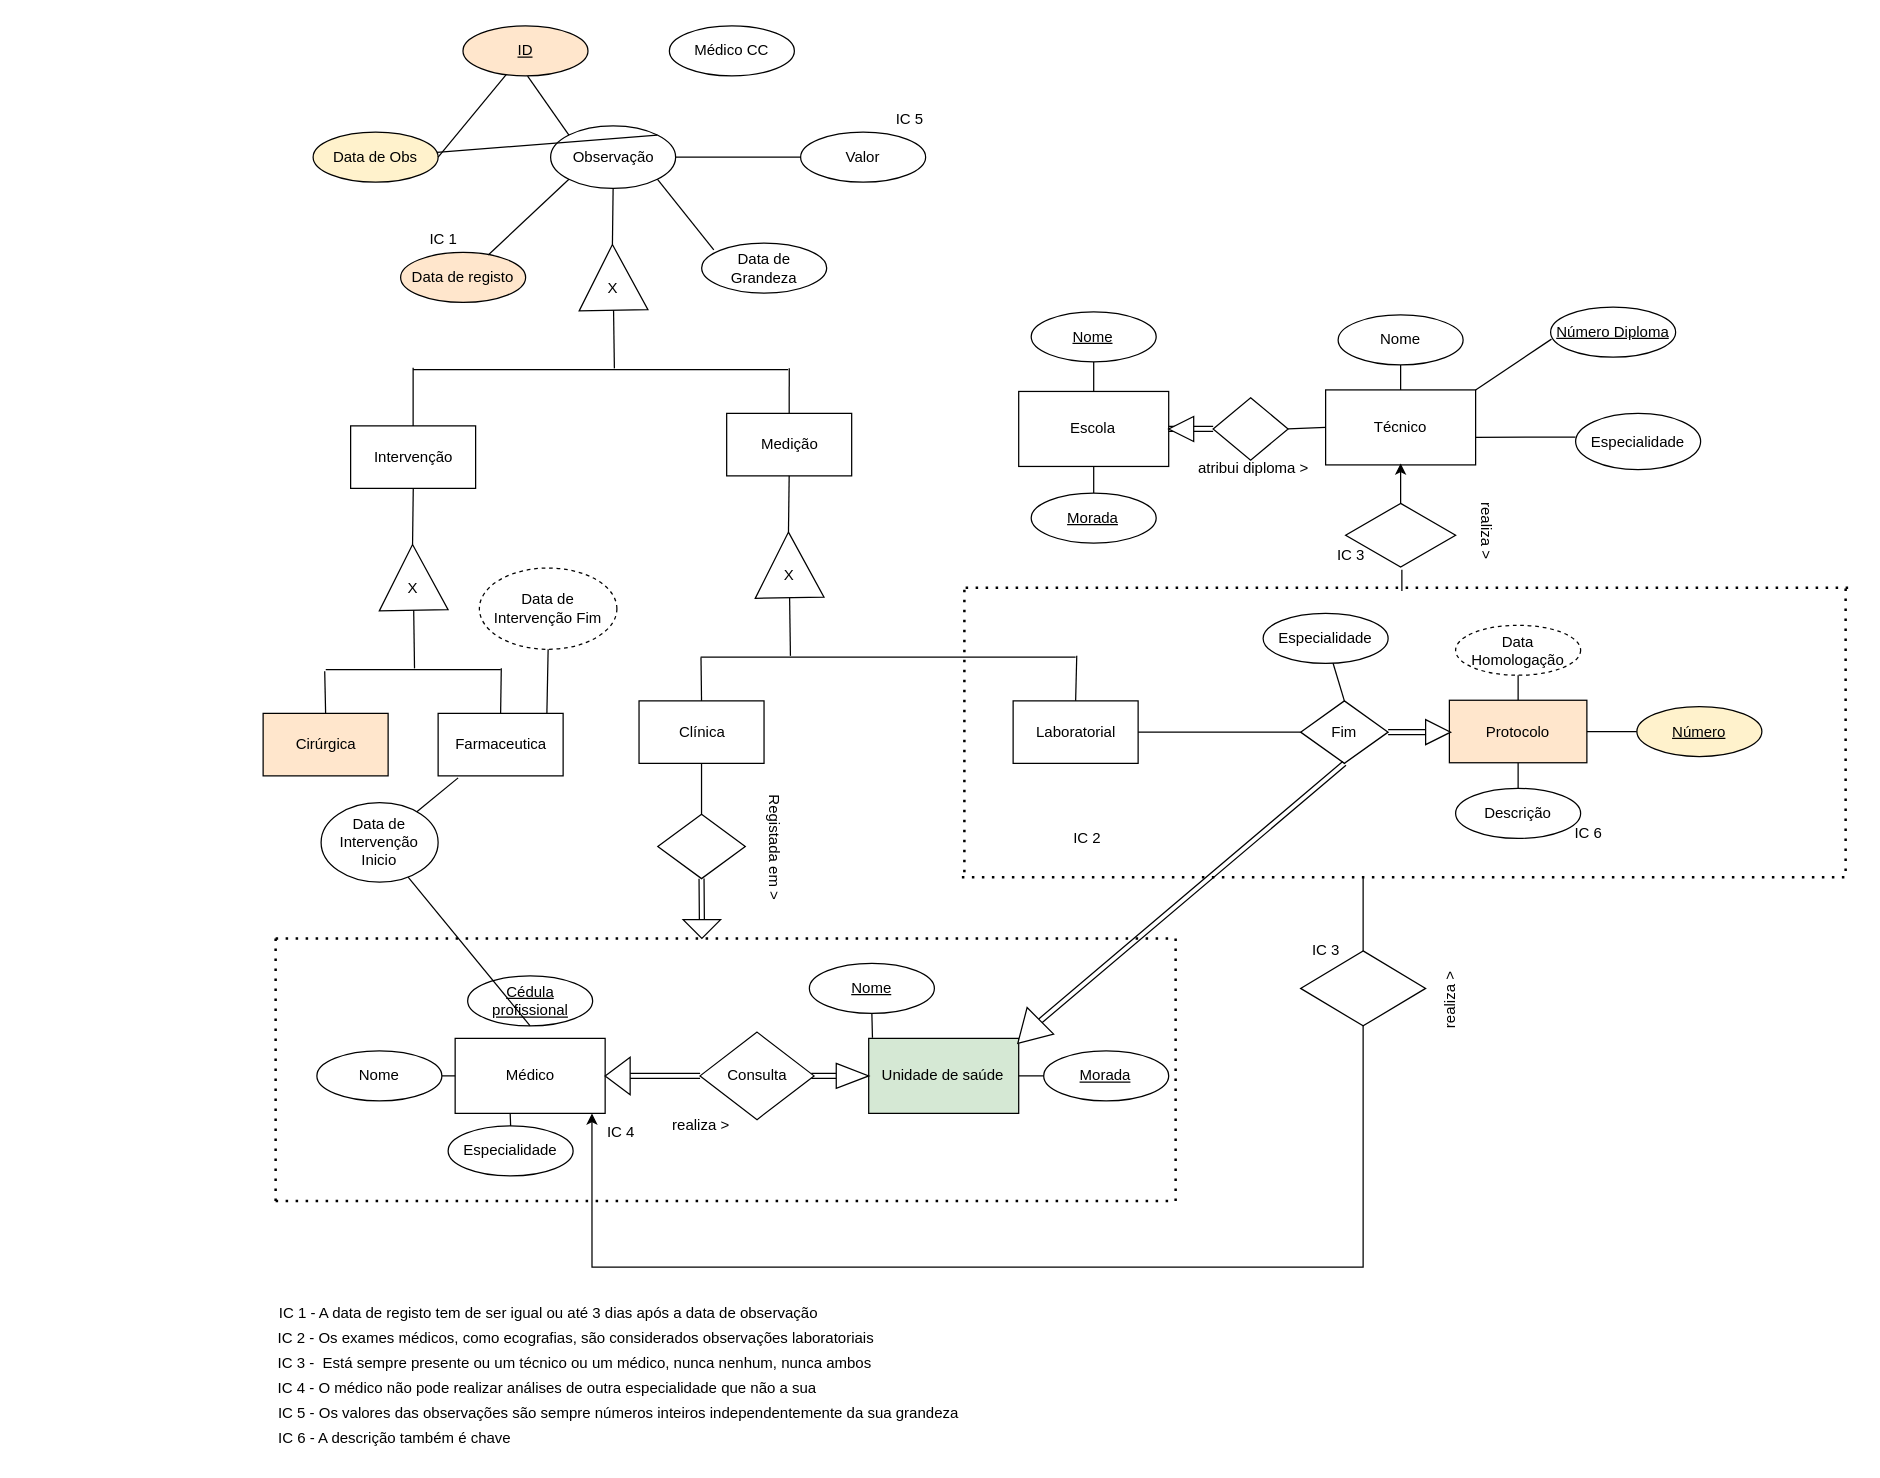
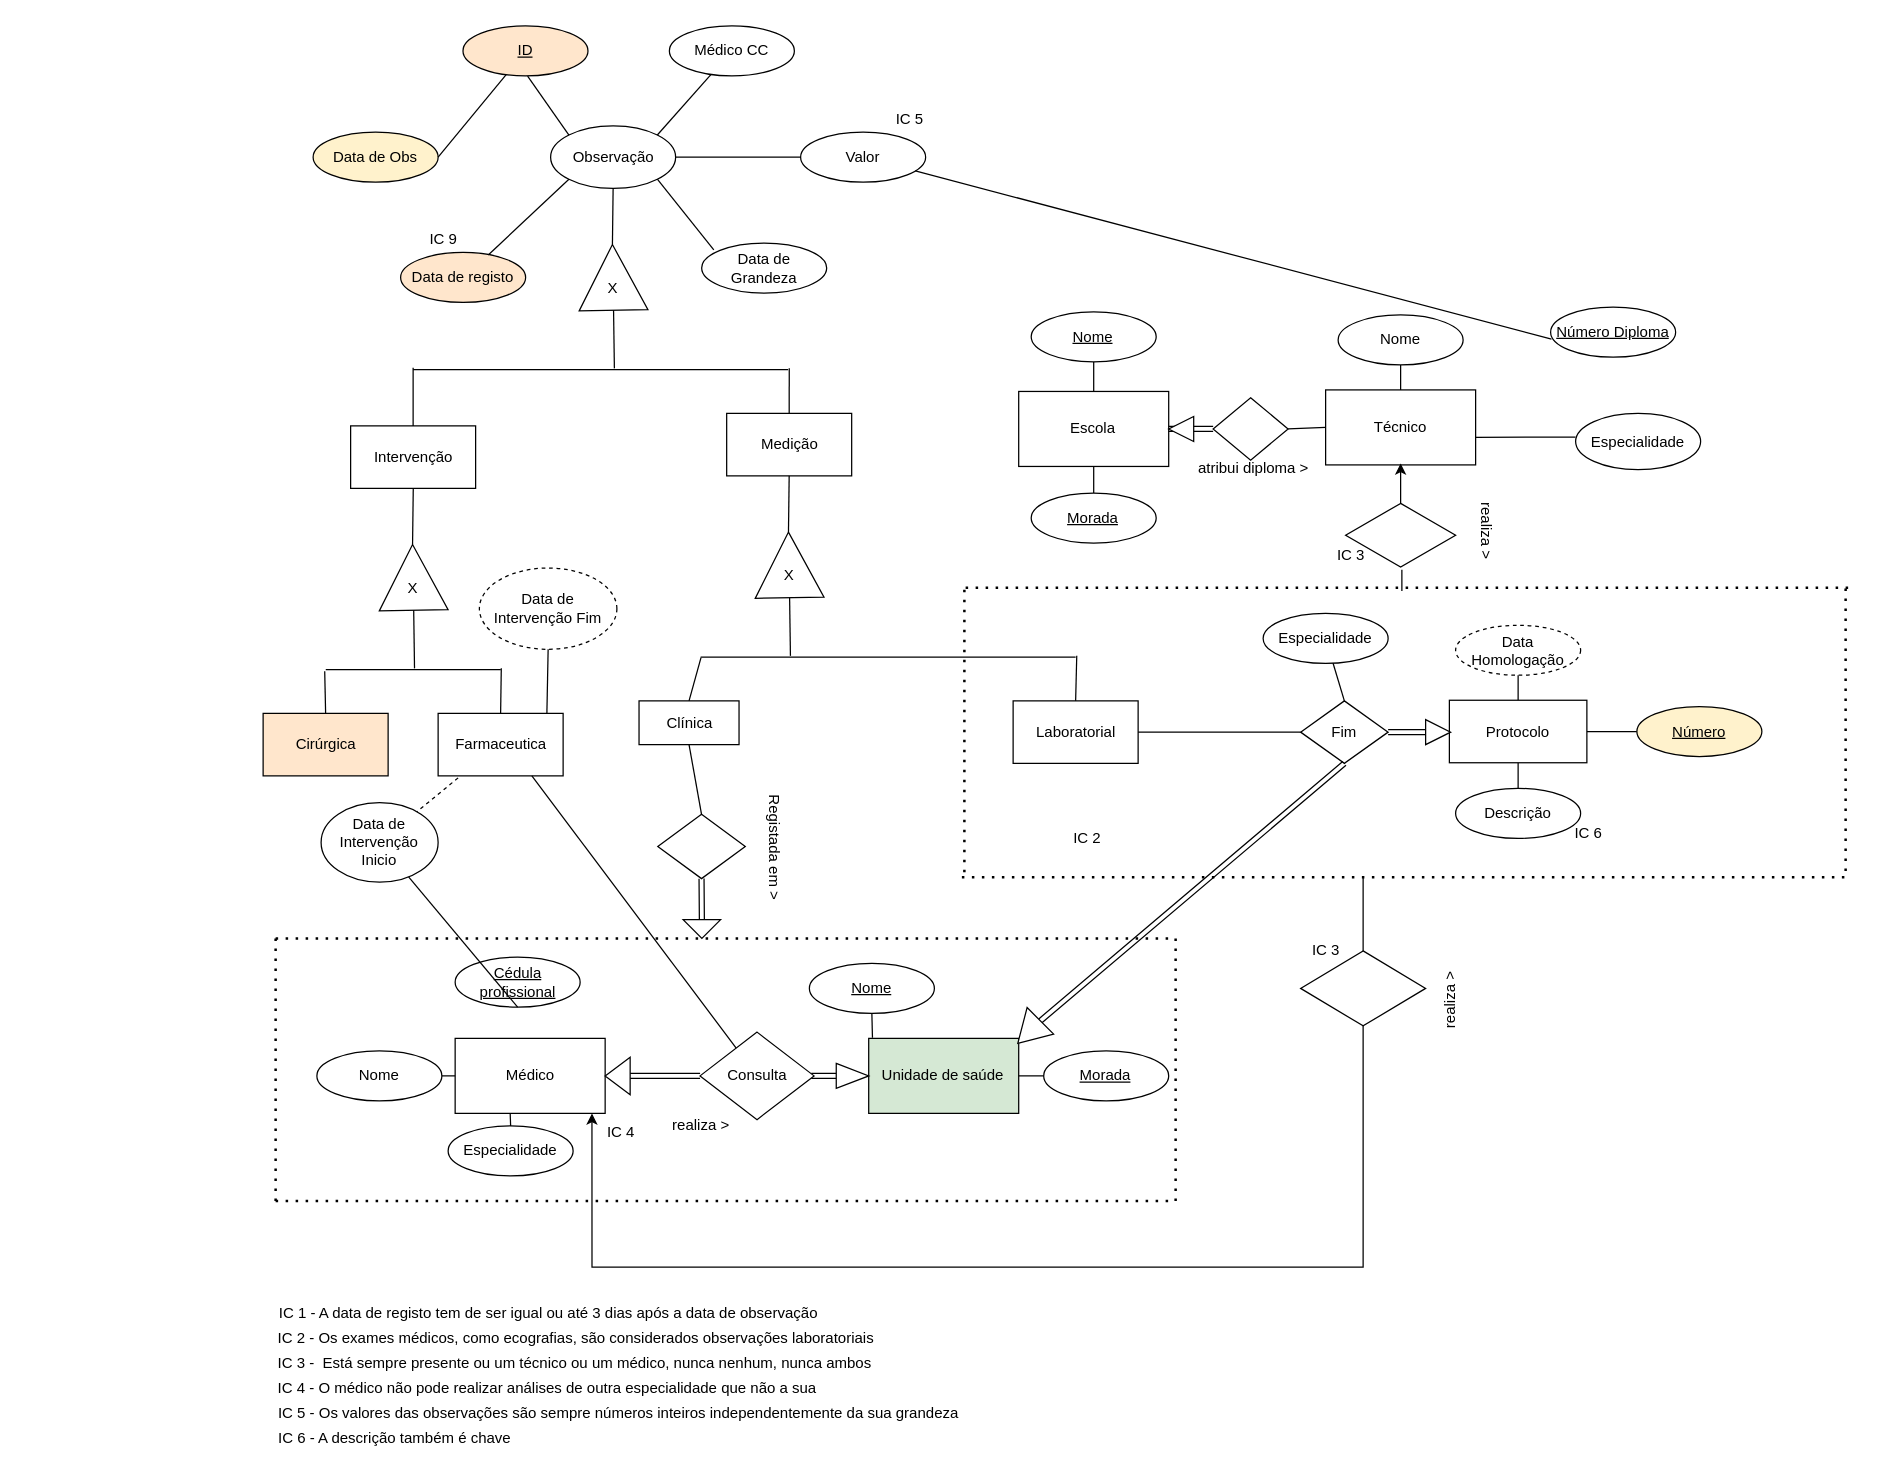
(547, 144) -> (684, 105)
(444, 239) -> (444, 239)
(1514, 364) -> (1233, 255)
(1518, 731) -> (1518, 731)
(702, 732) -> (689, 723)
(436, 796) -> (436, 796)
none -> (634, 912)
(530, 1001) -> (518, 982)
